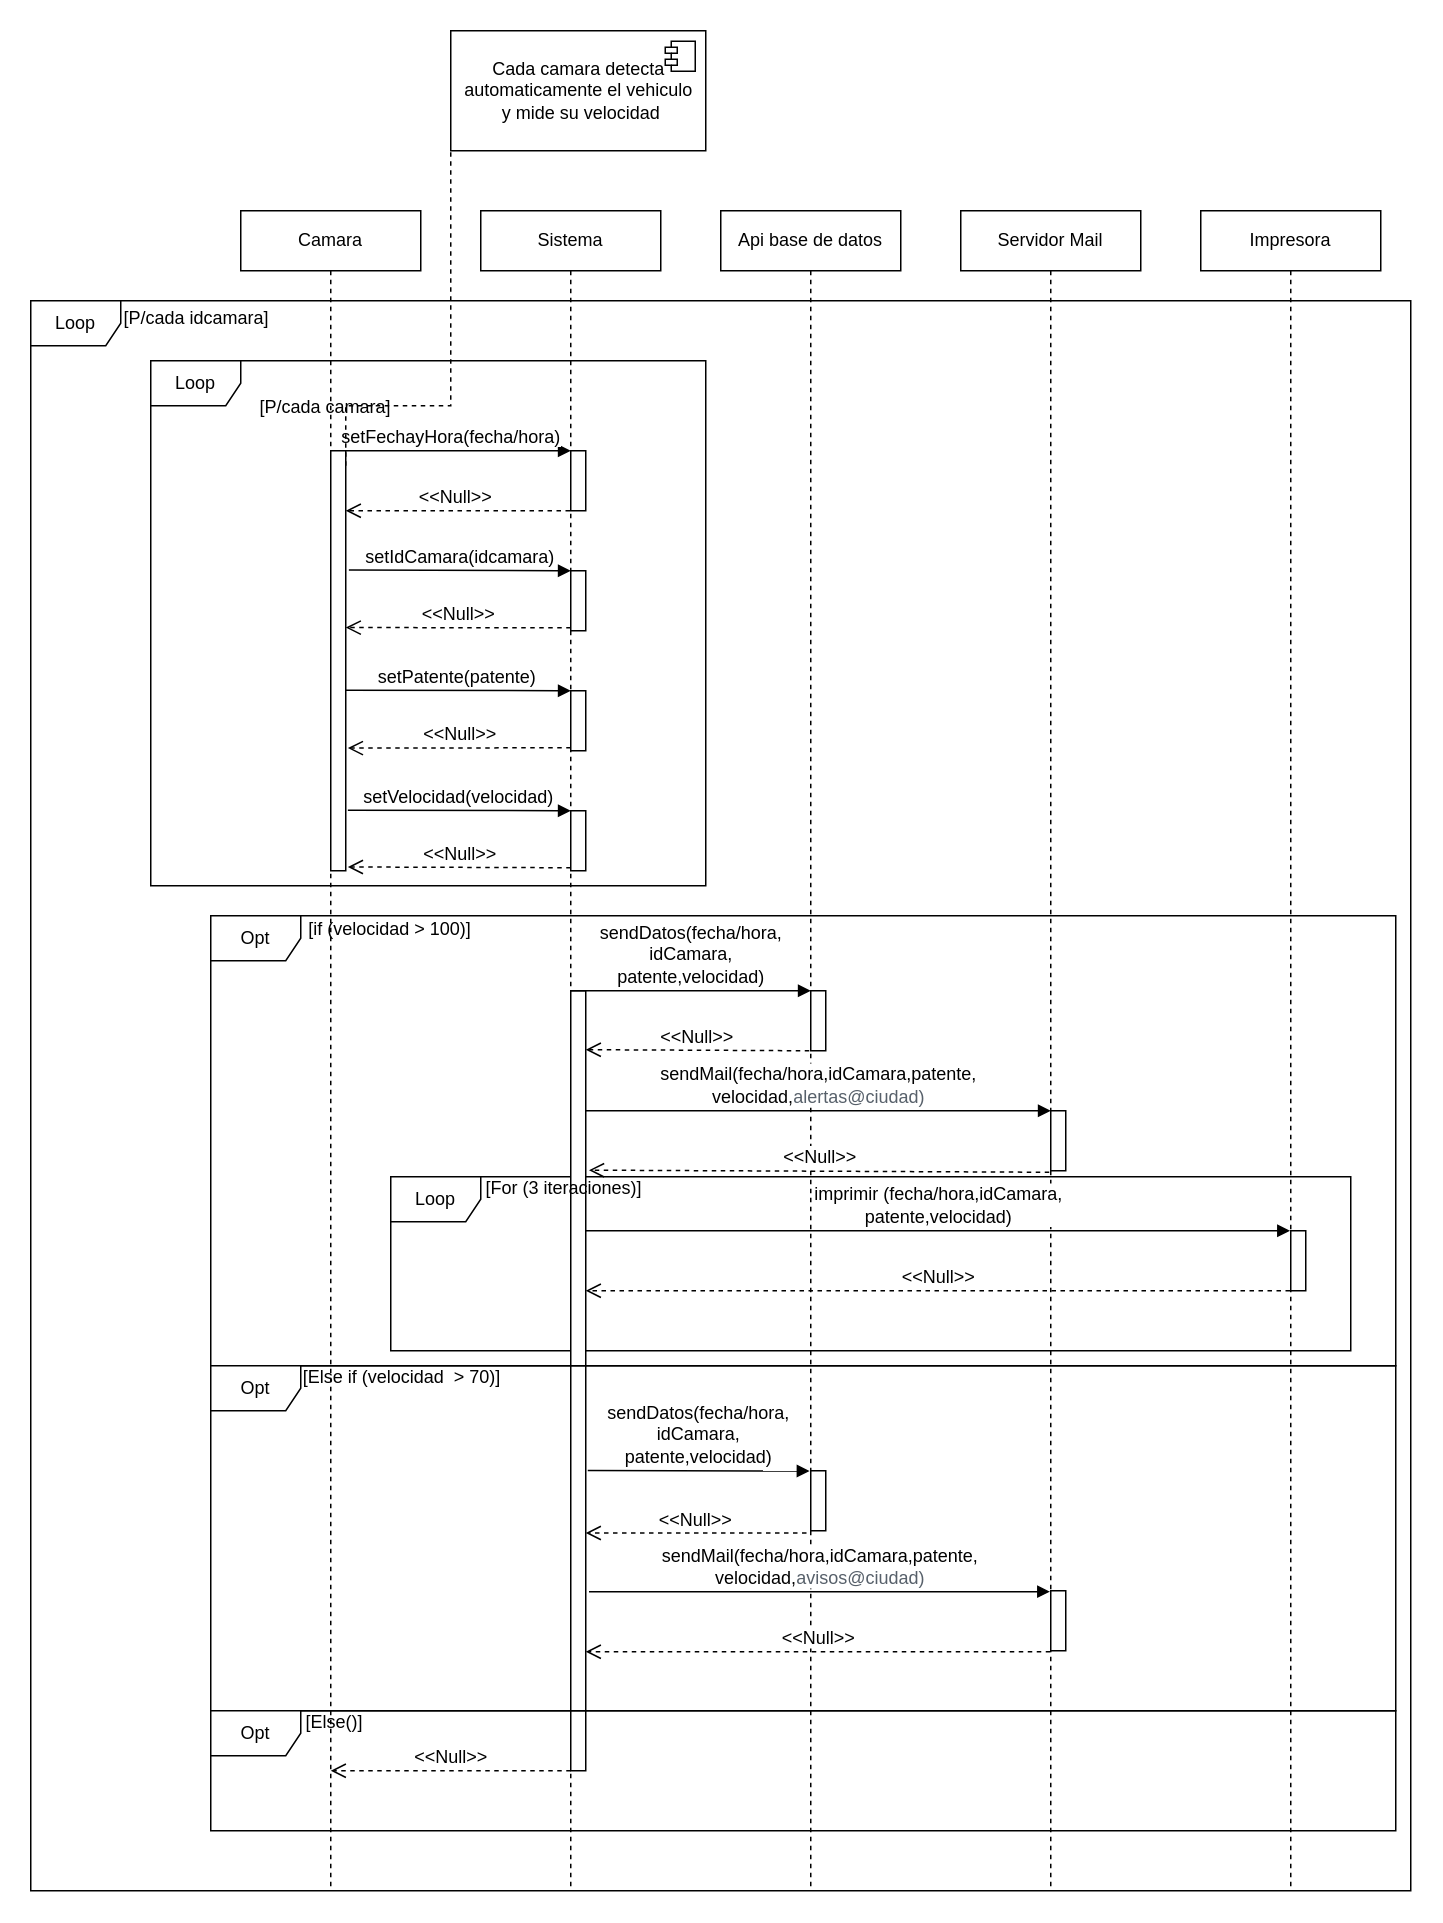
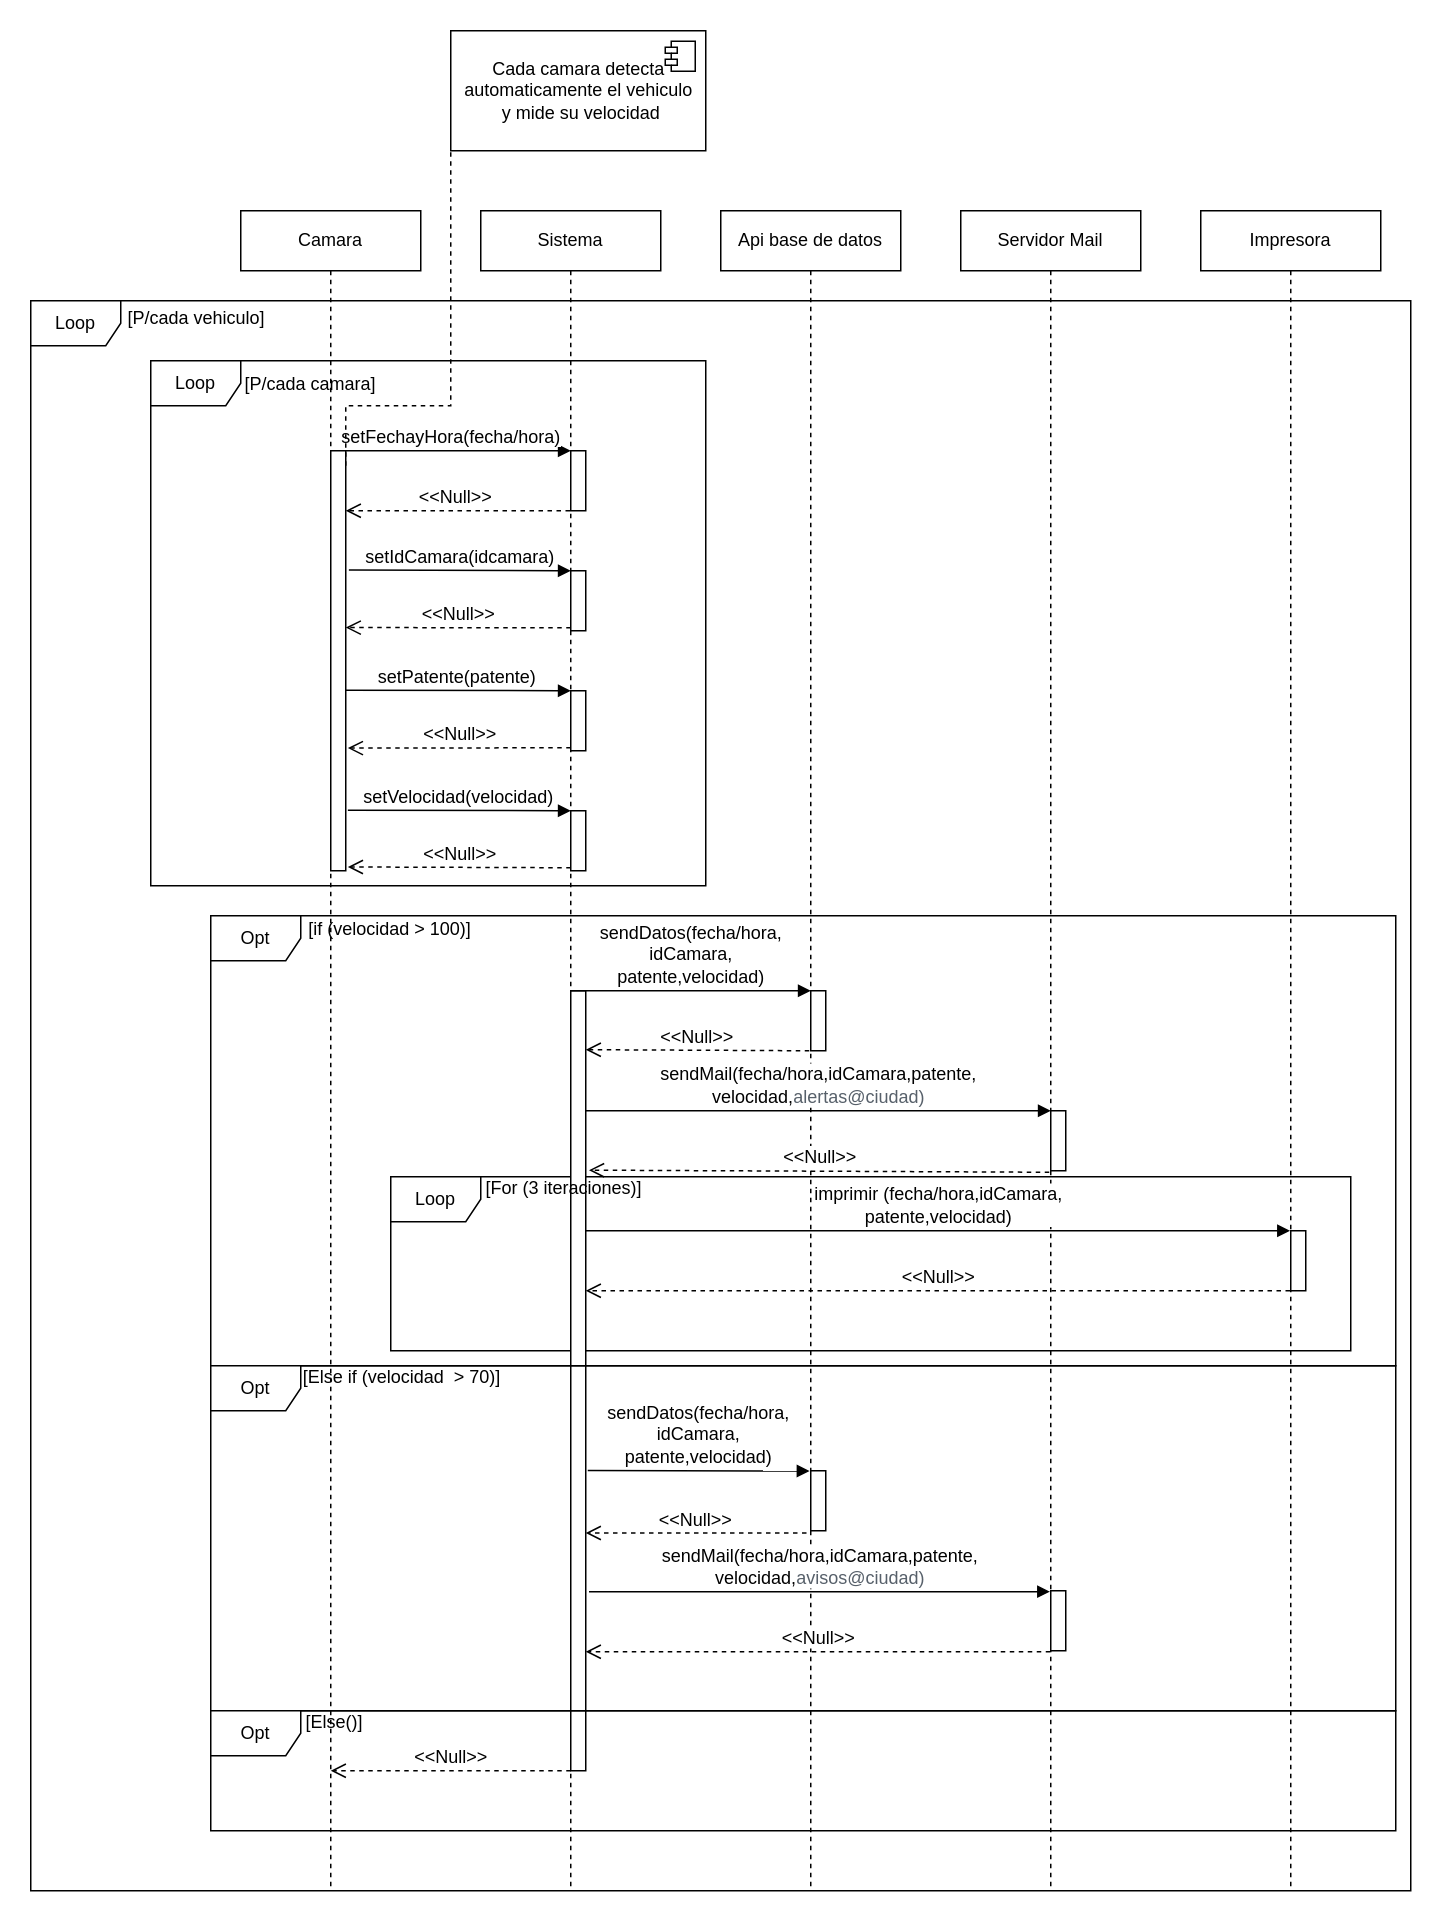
(194, 318) -> (194, 318)
(323, 406) -> (308, 383)
